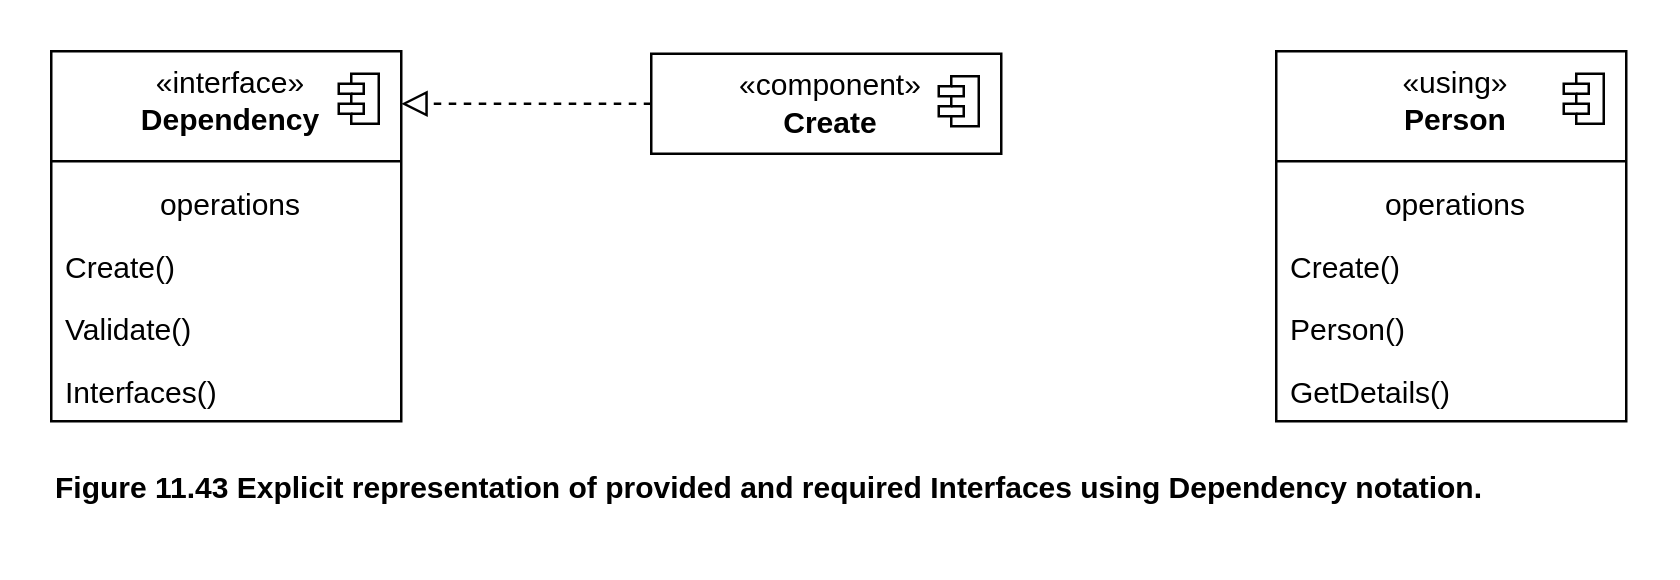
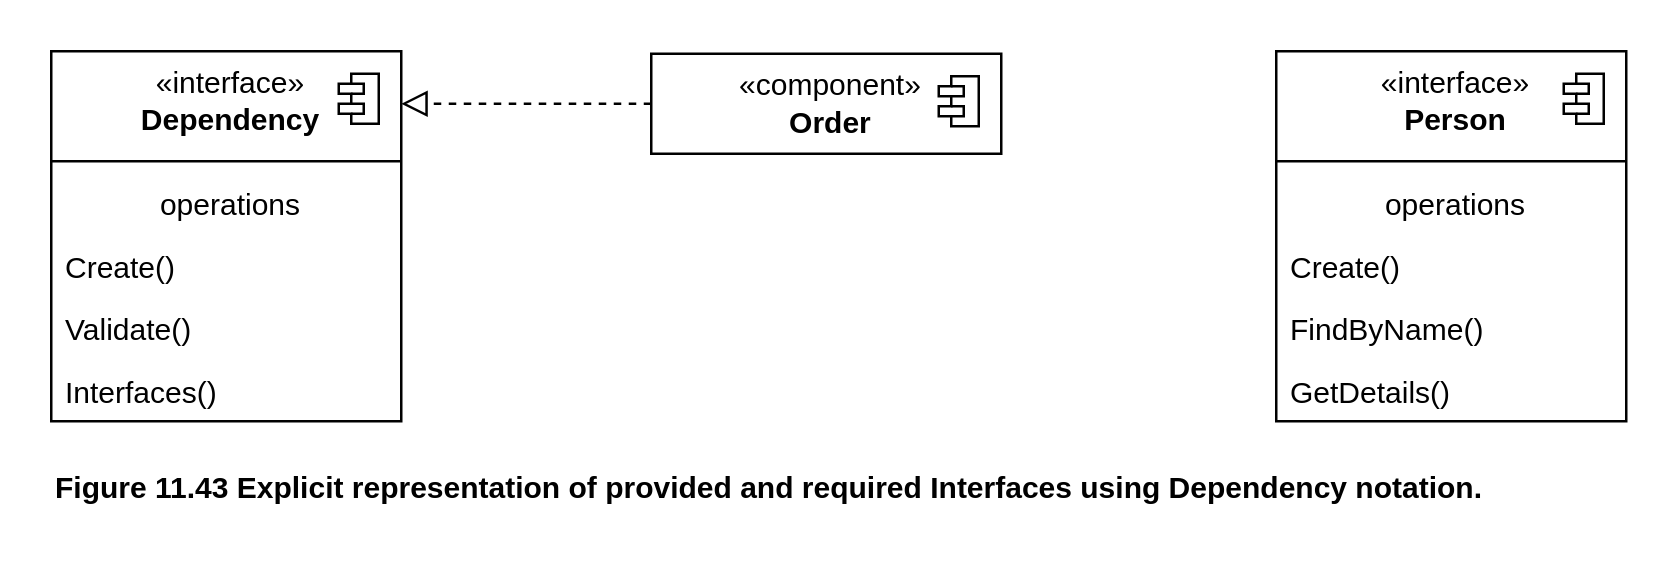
(1456, 101) -> (1456, 101)
(831, 104) -> (831, 104)
(1358, 332) -> (1388, 332)
